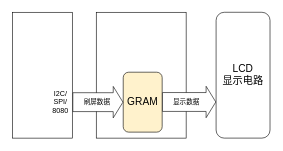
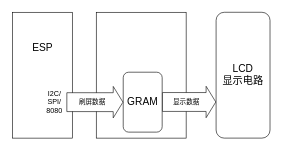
none -> (42, 48)
(60, 102) -> (54, 102)
(143, 102) -> (143, 102)
